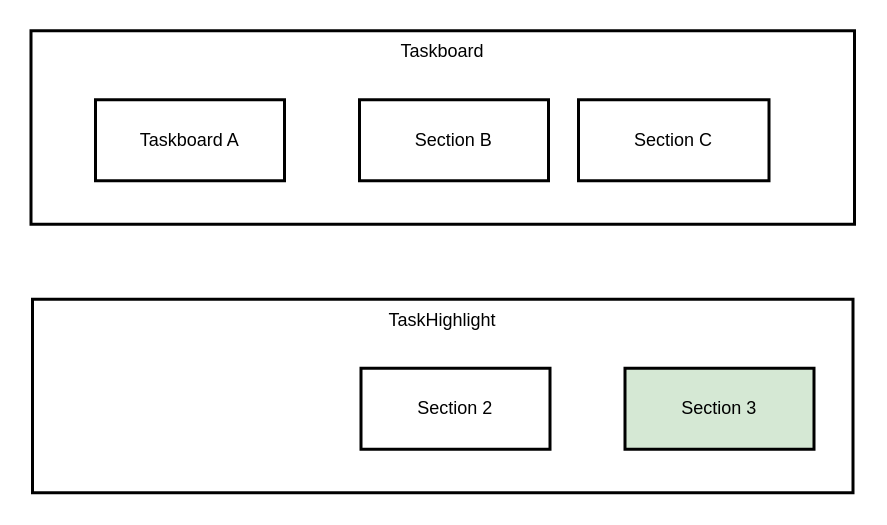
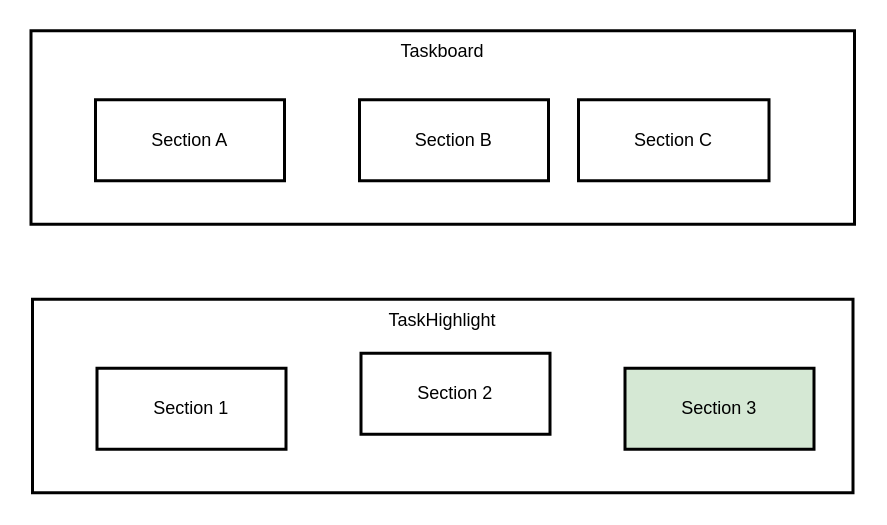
(190, 140) -> (190, 140)
none -> (191, 409)
(455, 409) -> (455, 394)
